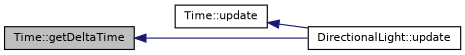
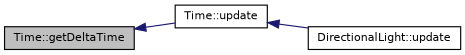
(227, 38) -> (160, 25)
